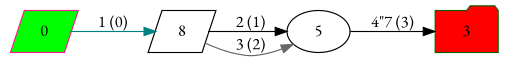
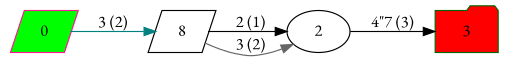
(113, 23) -> (113, 23)
(319, 32) -> (319, 32)
